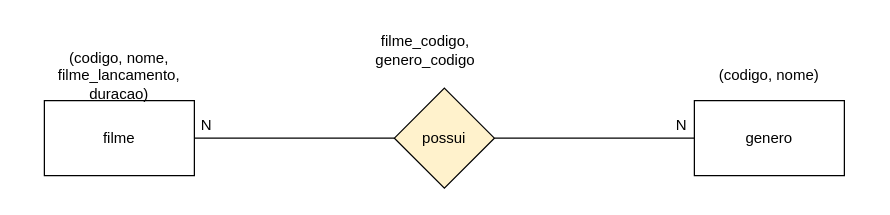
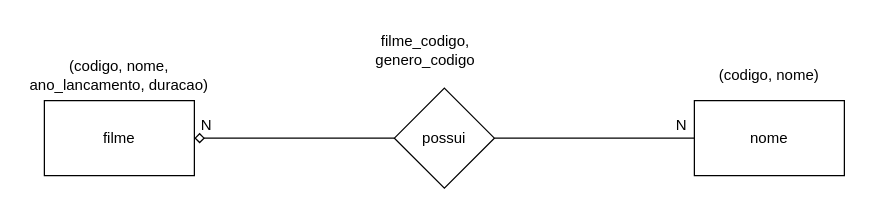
(119, 76) -> (119, 76)
(200, 138) -> (205, 138)
(444, 138) -> (444, 138)
(769, 138) -> (769, 138)
